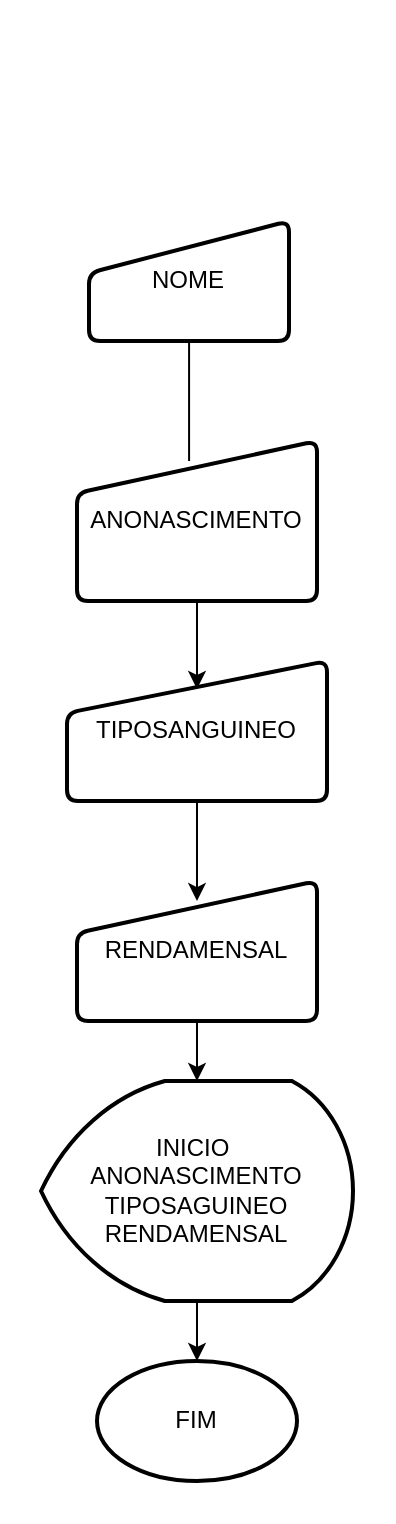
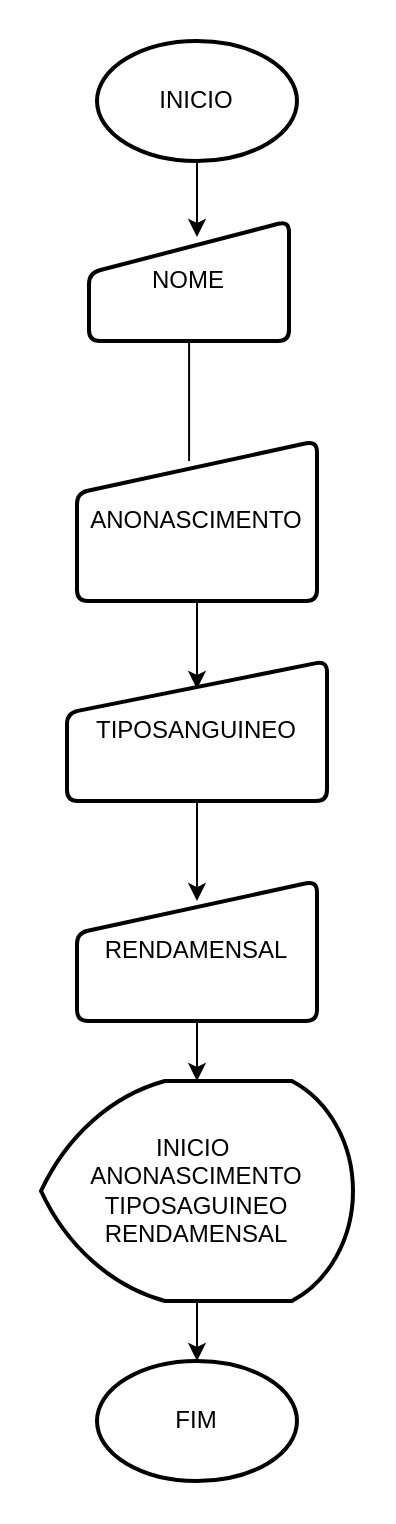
none -> (197, 101)
none -> (197, 190)
